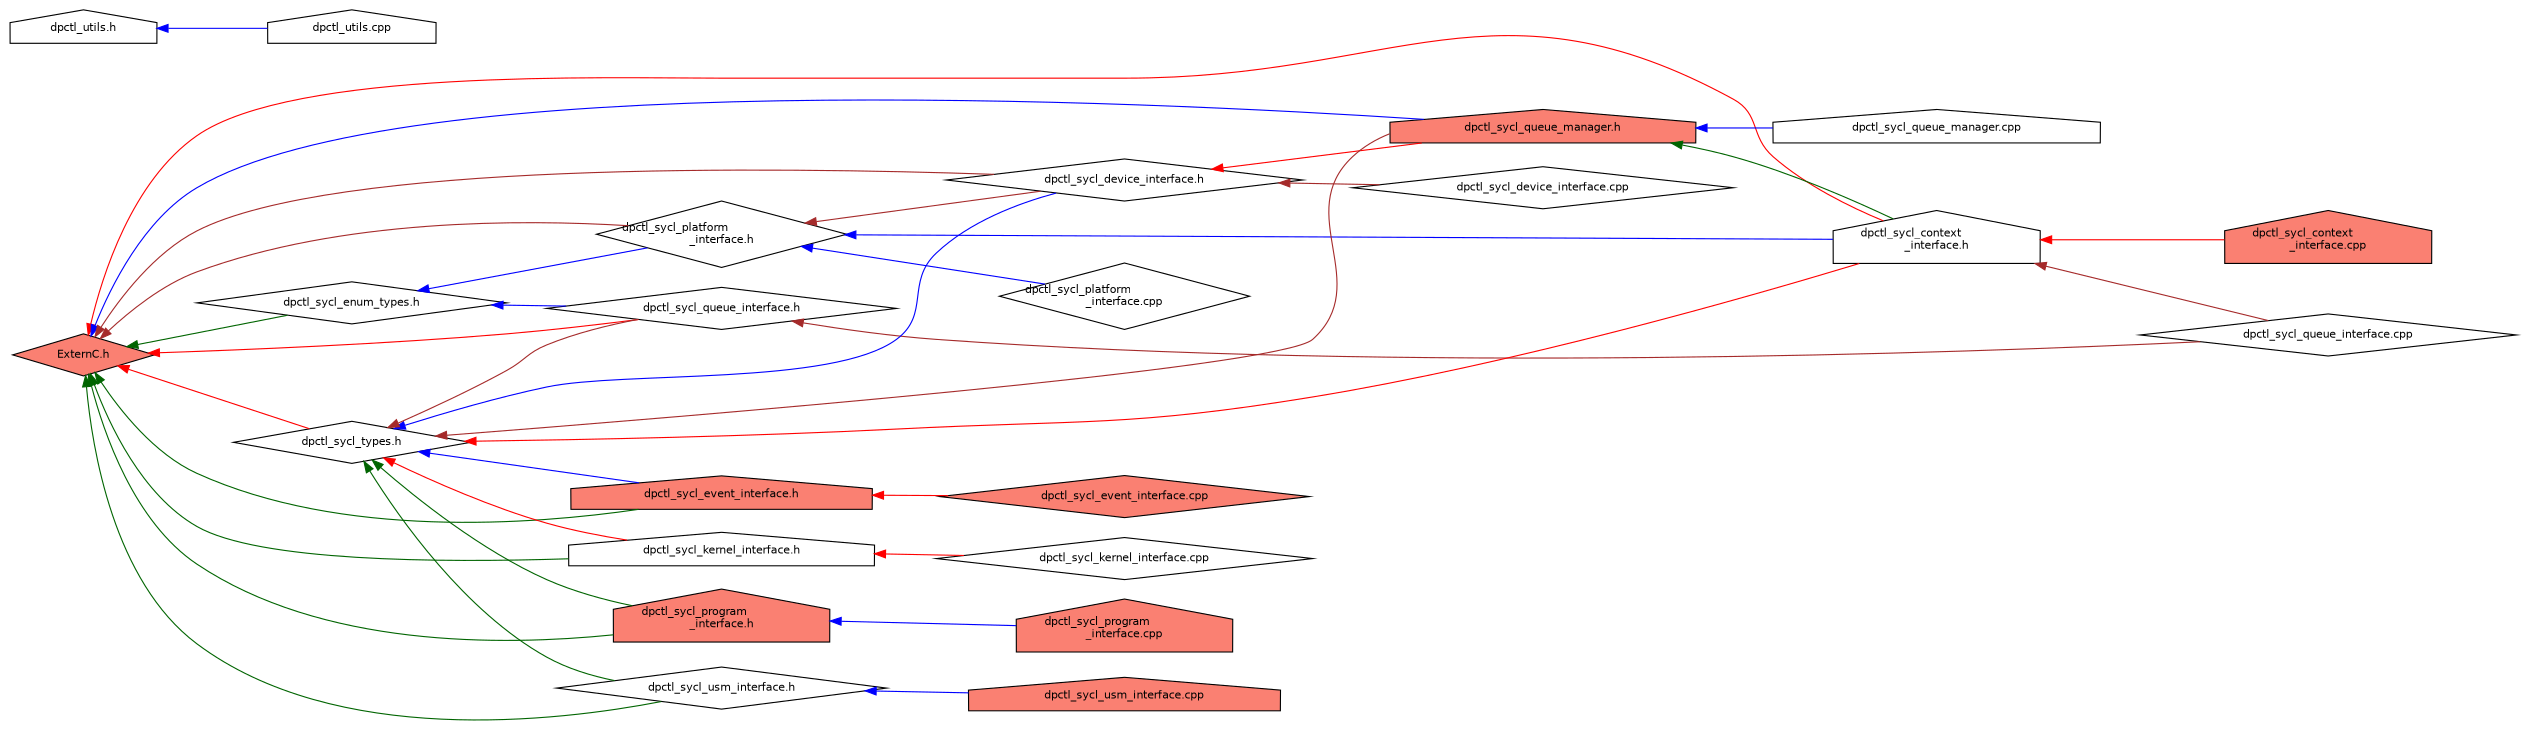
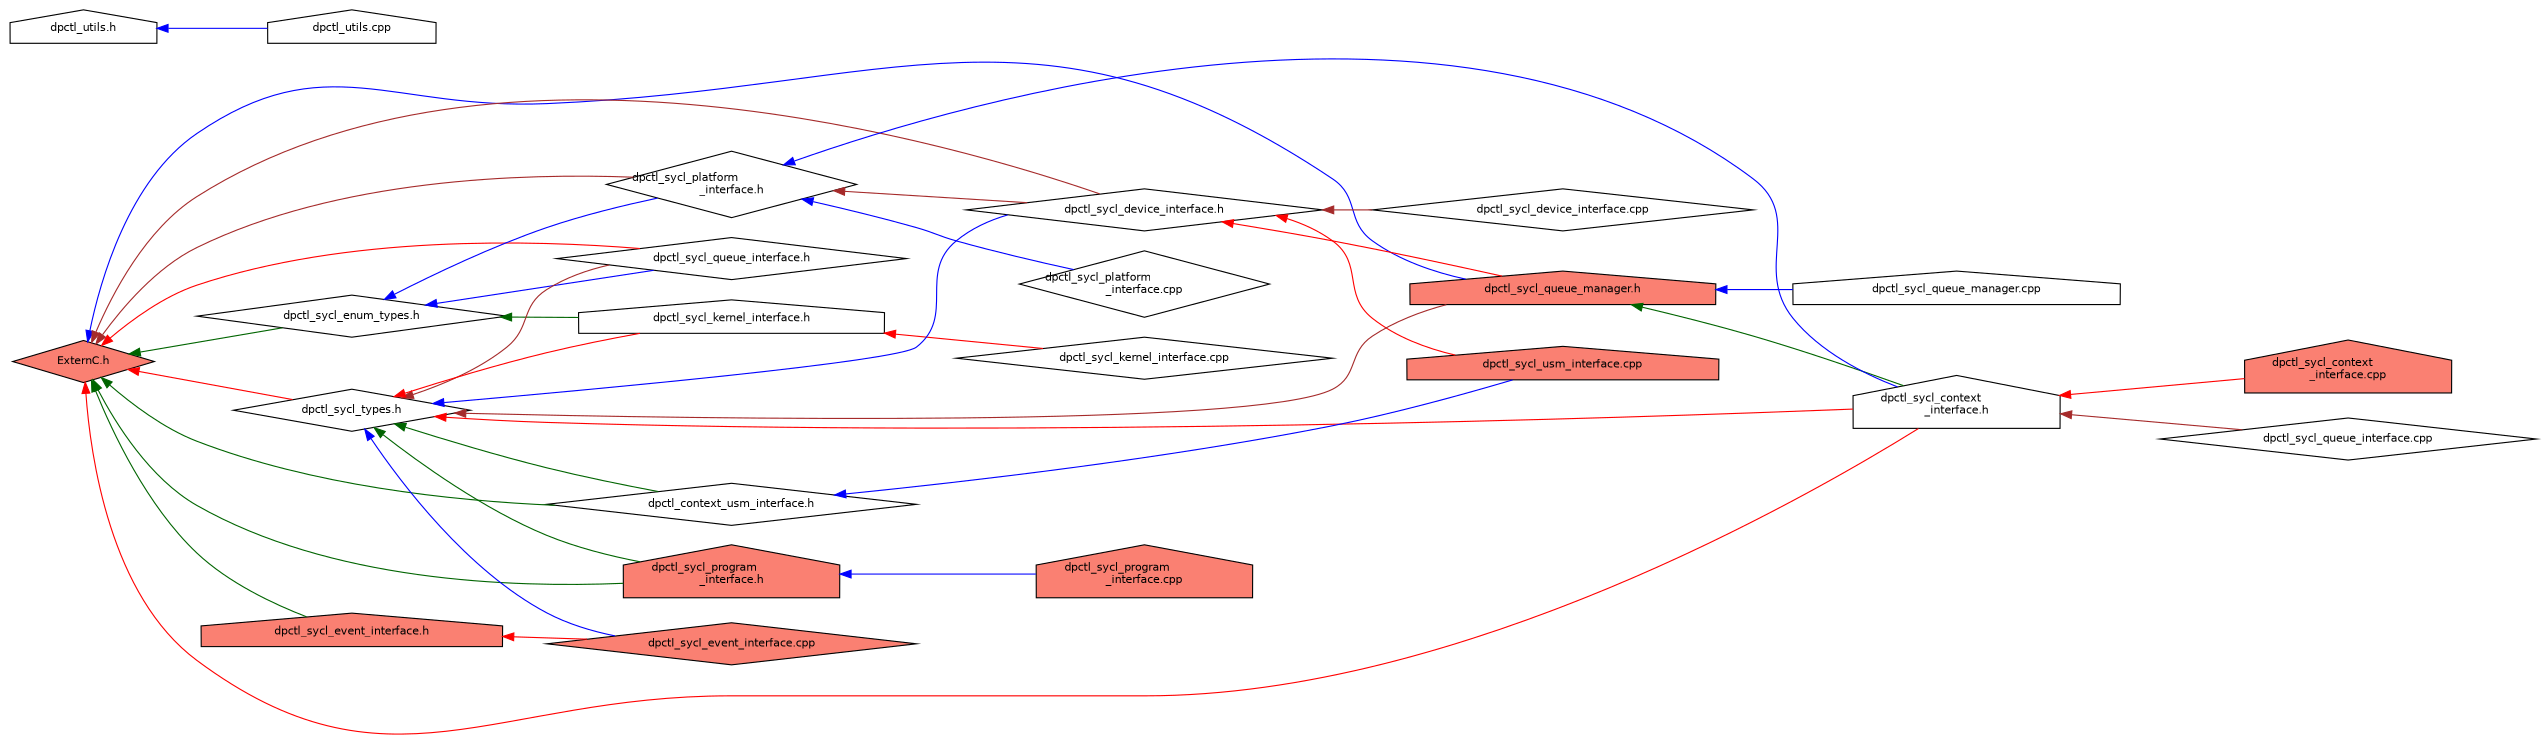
none -> (1358, 299)
(1466, 358) -> none
(534, 468) -> (475, 561)
(292, 551) -> (545, 317)
(722, 688) -> (732, 504)
